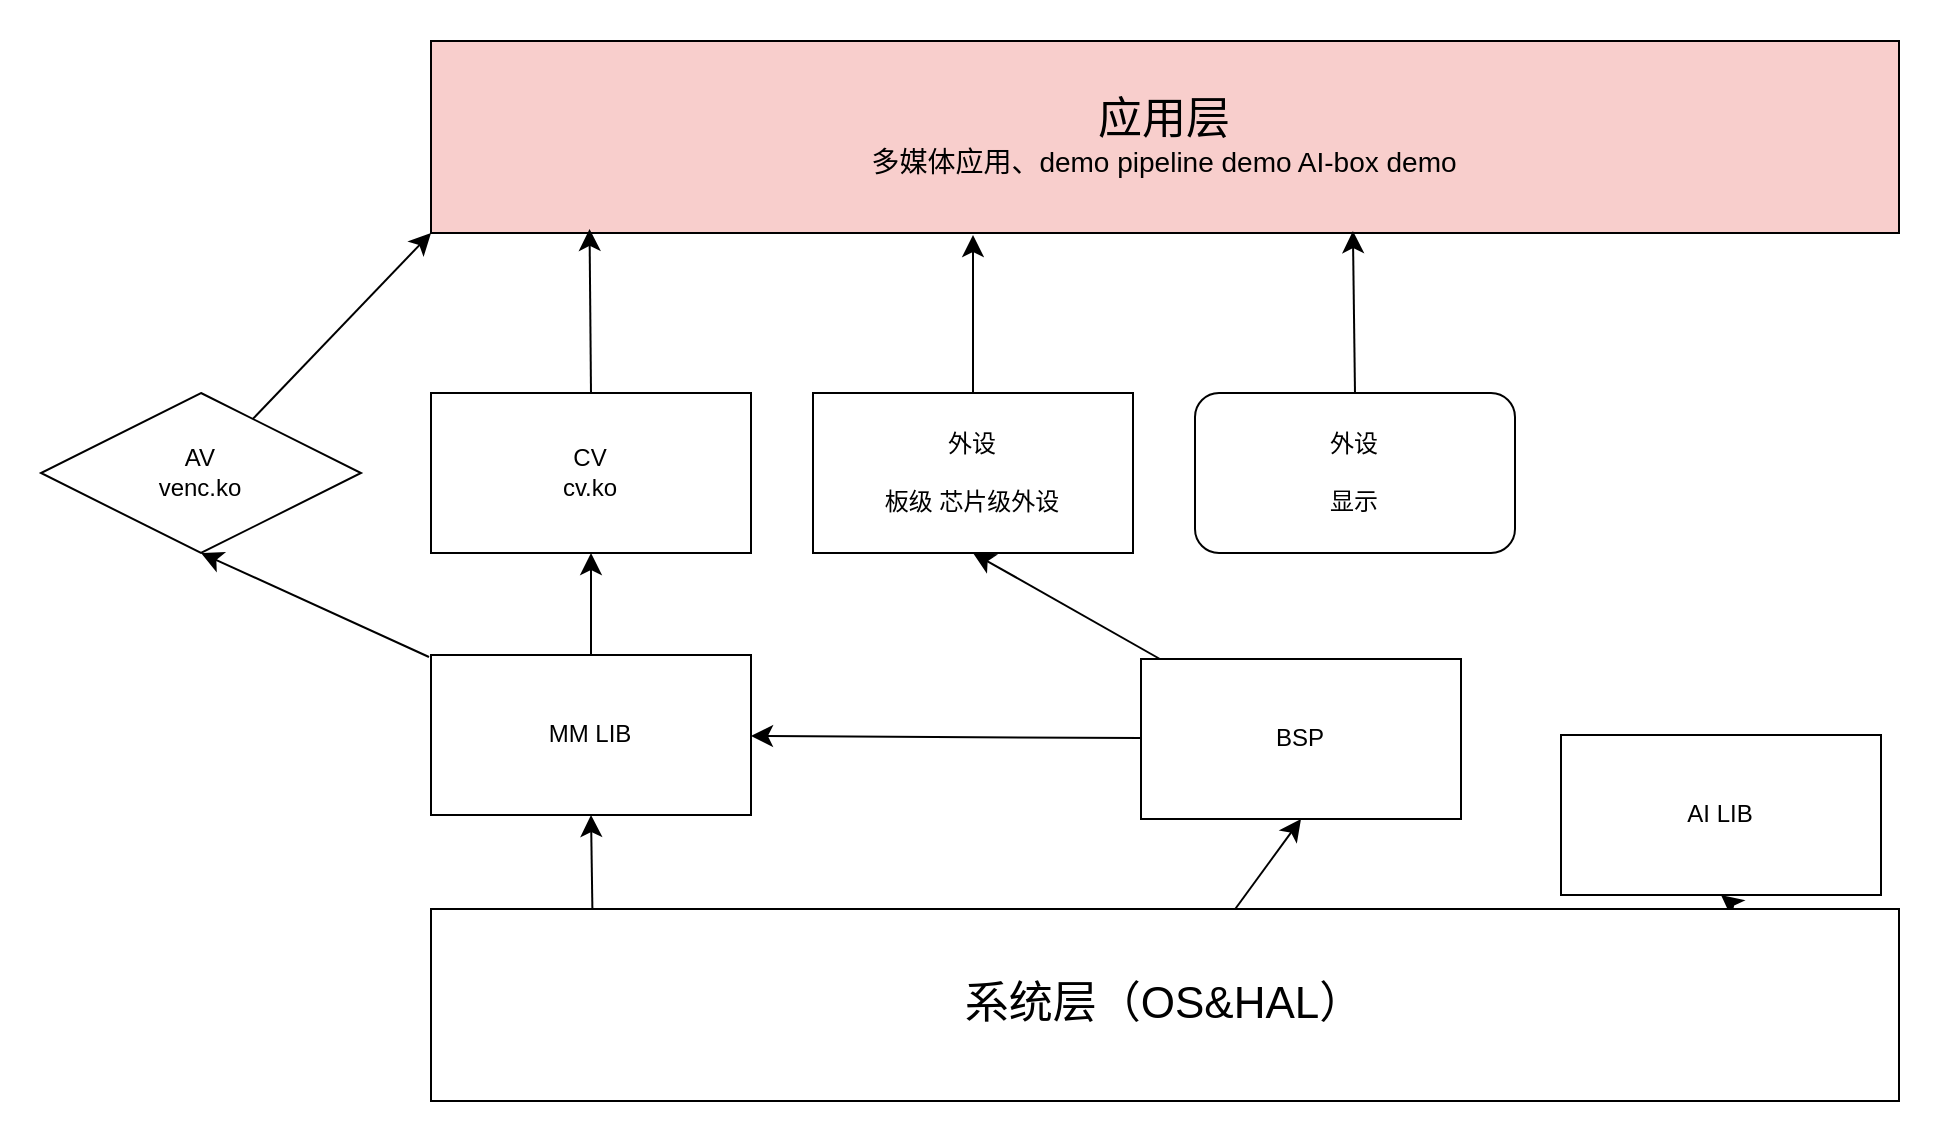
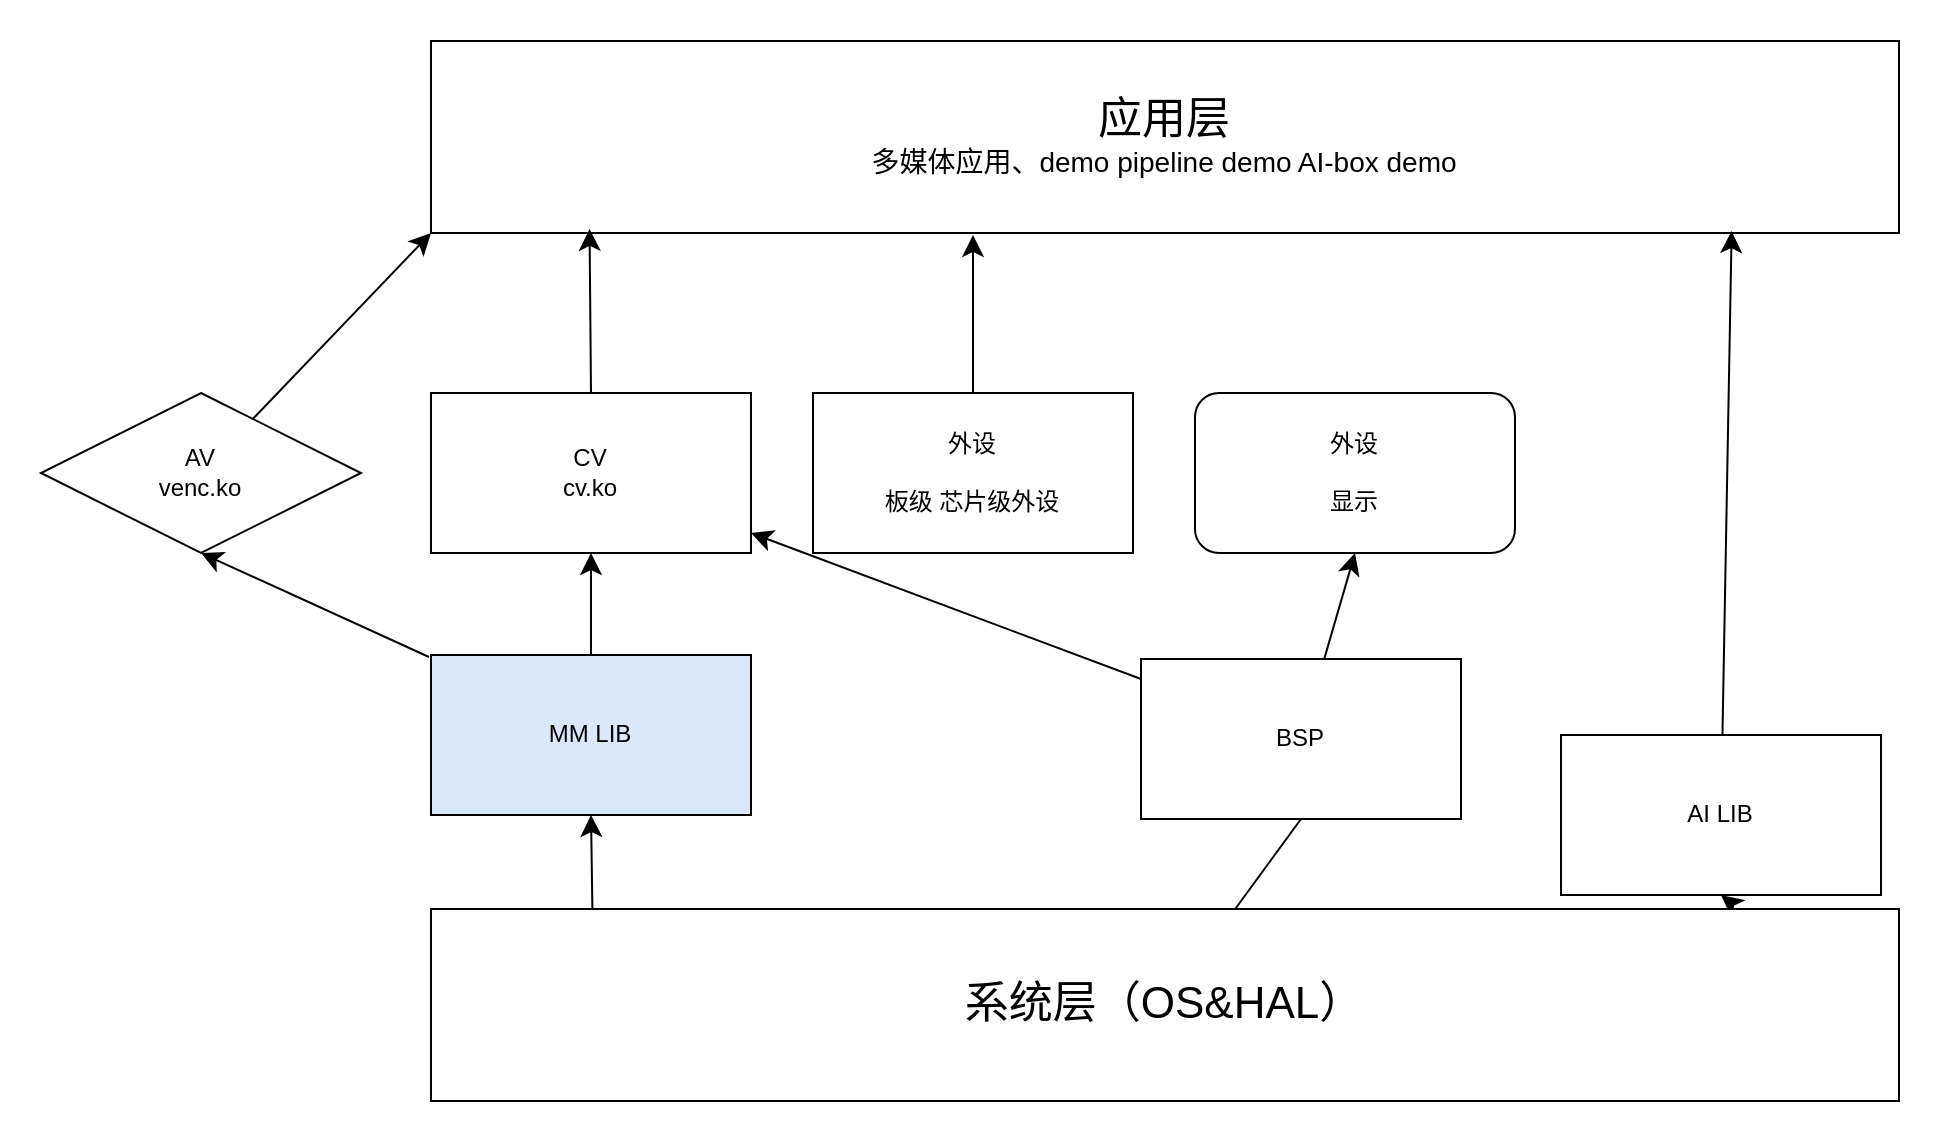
(1165, 137) -> (1165, 137)
(1354, 320) -> none
none -> (1727, 490)
(1071, 609) -> (953, 609)
(591, 735) -> (591, 735)
(953, 737) -> (1338, 613)
(1291, 833) -> (1294, 828)
